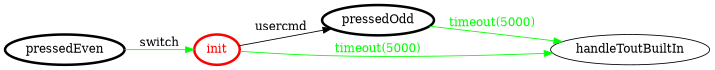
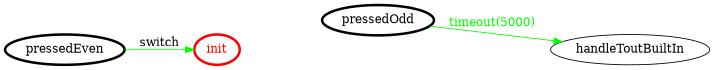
(281, 38) -> none
(392, 56) -> none
